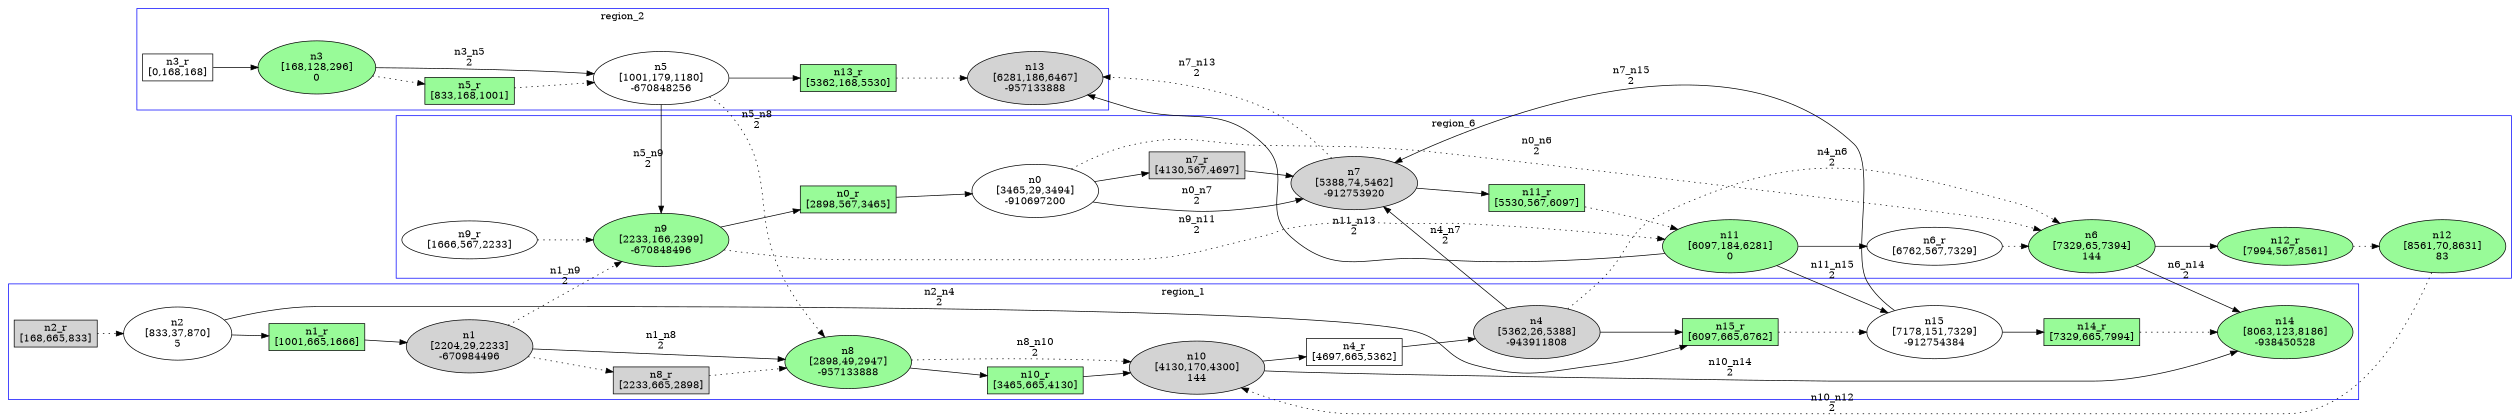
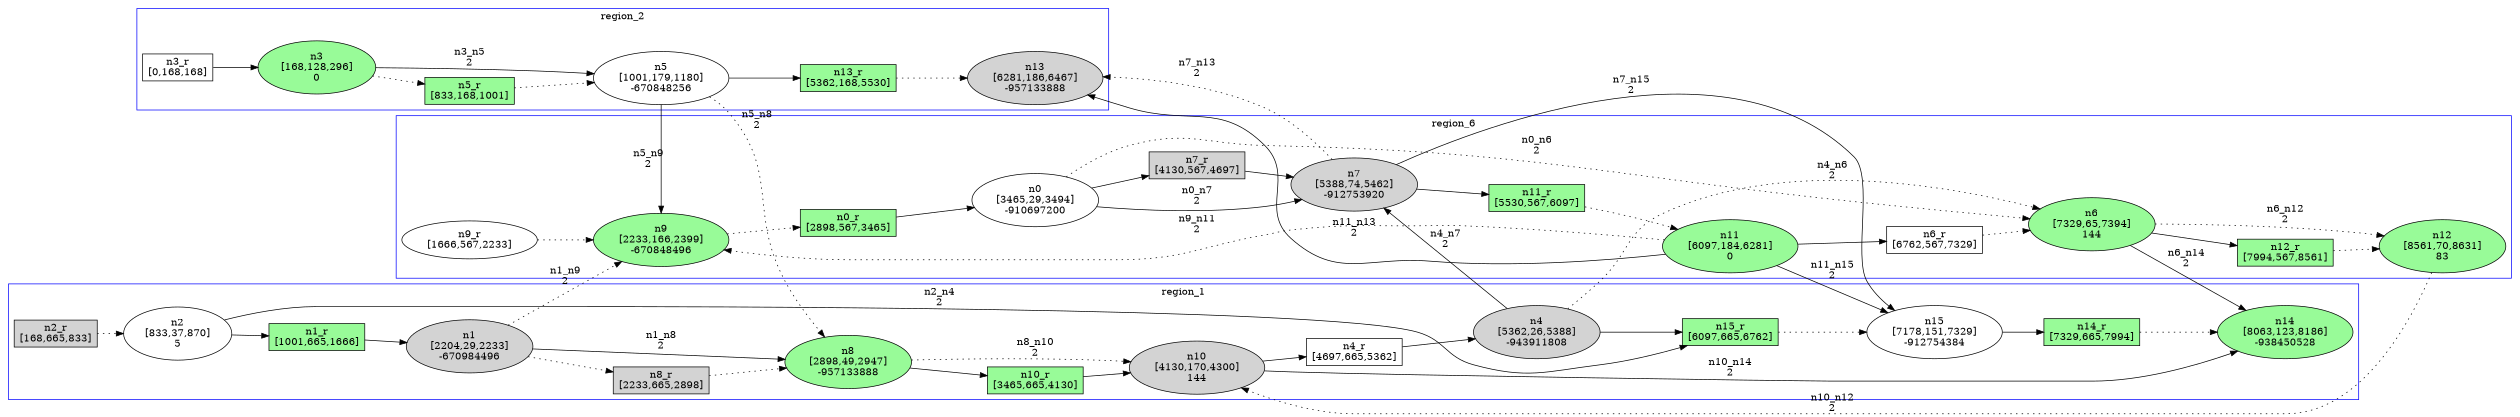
(1719, 88) -> (1707, 97)
(757, 219) -> (760, 231)
none -> (2266, 227)
(1935, 246) -> (1935, 240)
(2285, 246) -> (2285, 253)
(1192, 253) -> (1199, 250)
